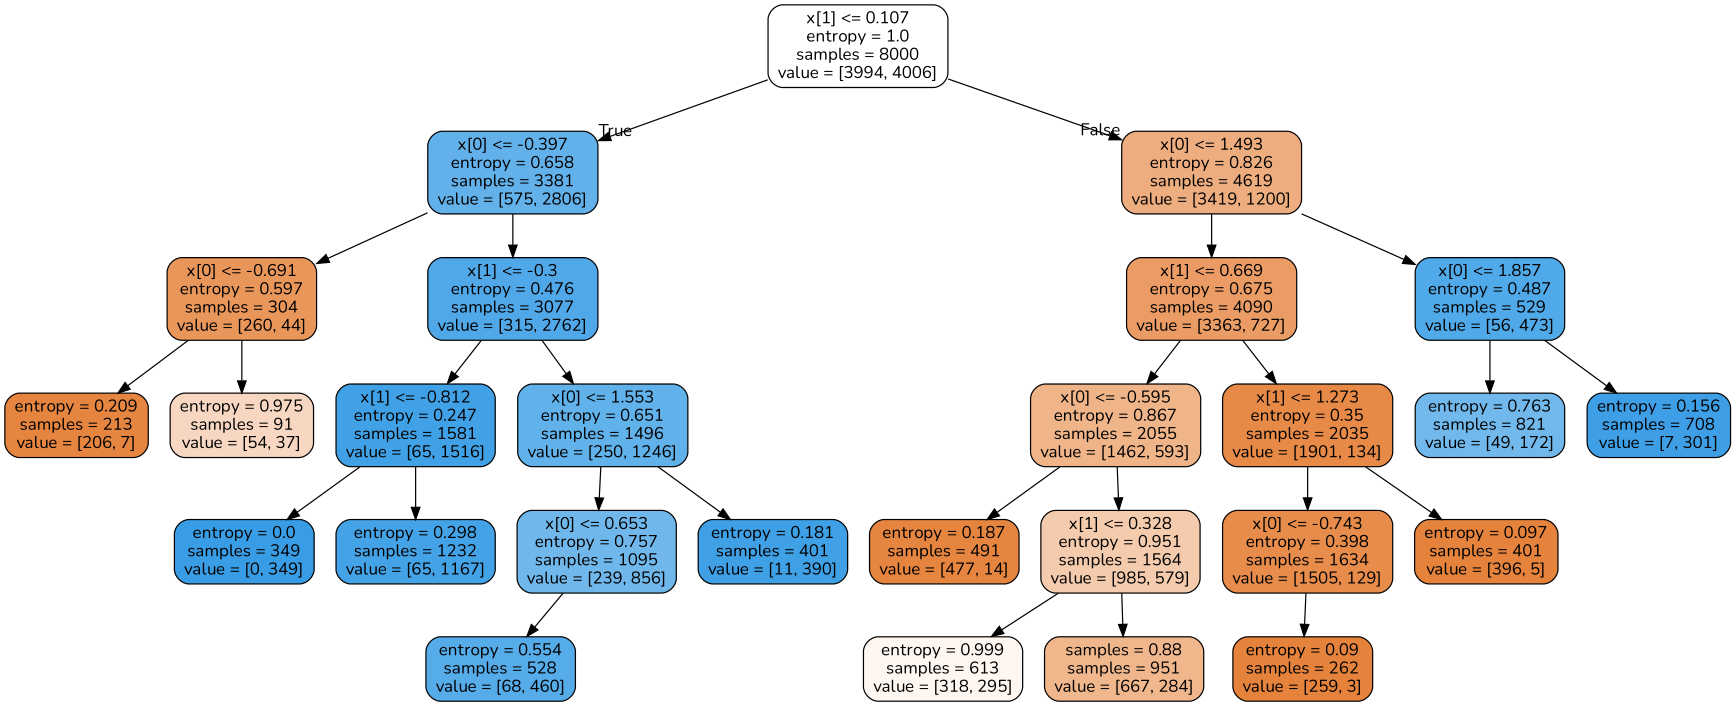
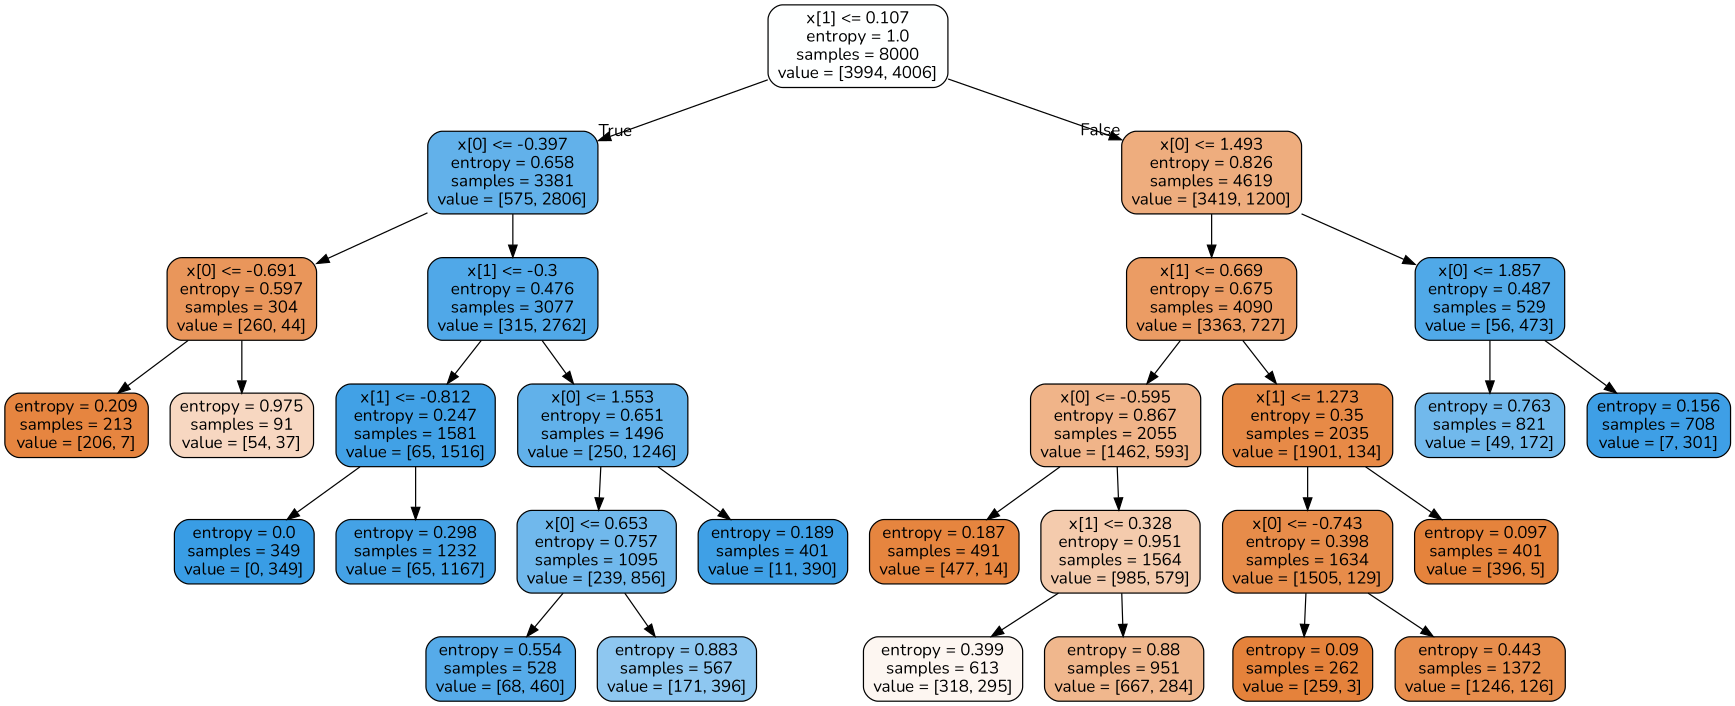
(773, 552) -> (773, 552)
none -> (677, 669)
(943, 669) -> (943, 669)
(1124, 669) -> (1124, 669)
none -> (1480, 669)
